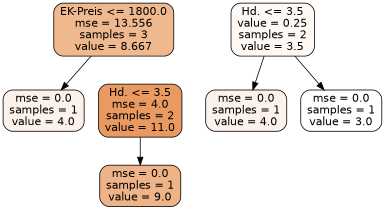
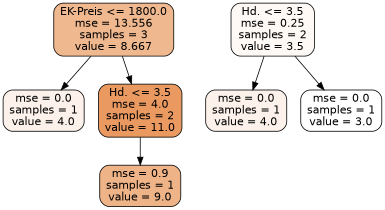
(273, 30) -> (273, 30)
none -> (126, 66)
(140, 186) -> (140, 186)
